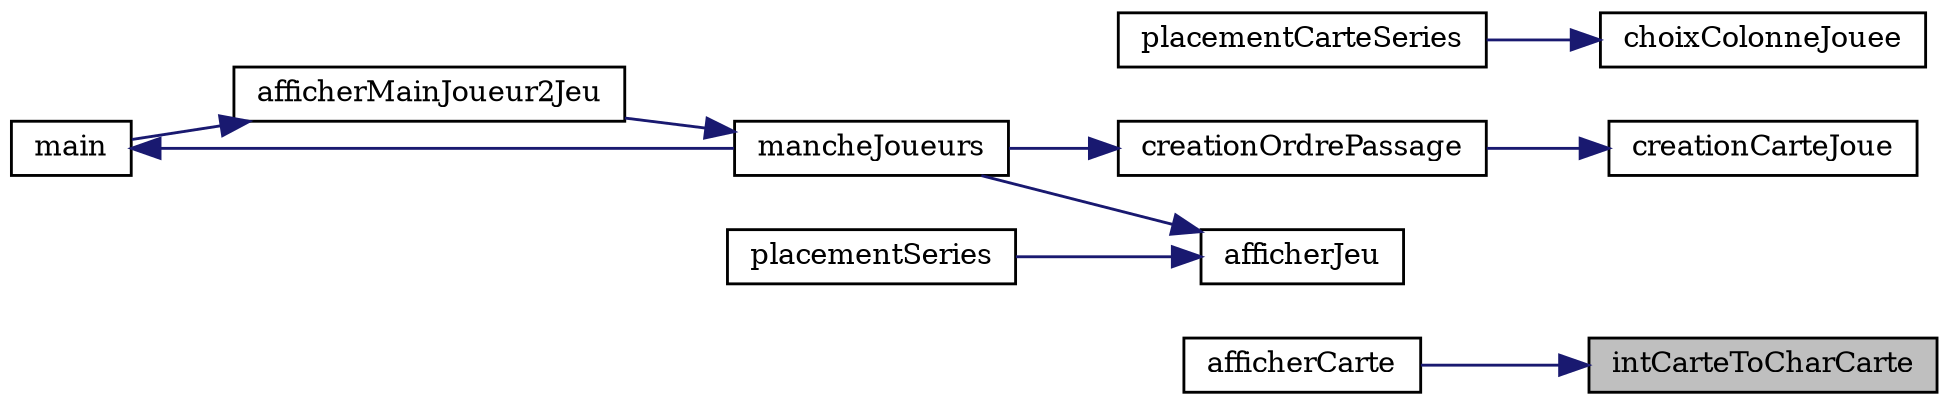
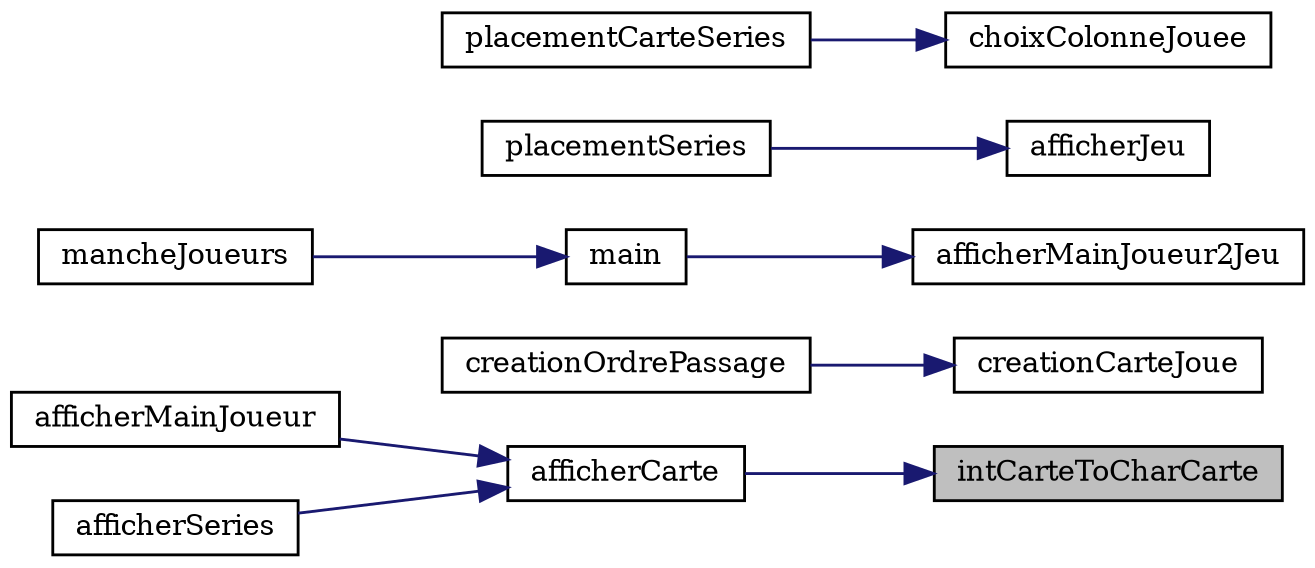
(665, 123) -> none
(1049, 148) -> none
(1077, 200) -> none
none -> (175, 419)
none -> (175, 528)
